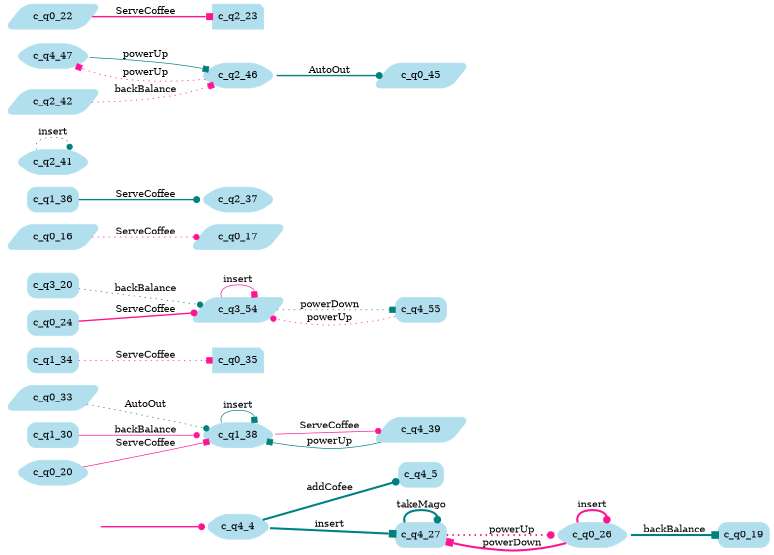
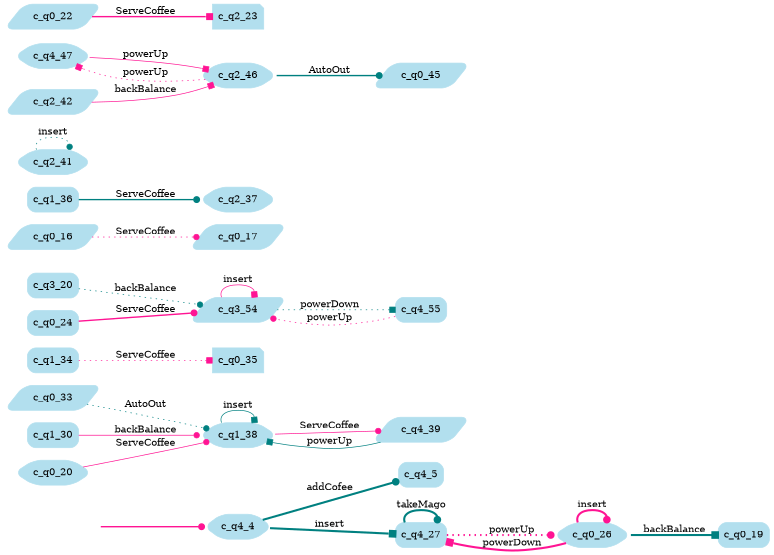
(146, 61) -> (146, 61)
(150, 99) -> (150, 99)
(143, 455) -> (143, 455)
